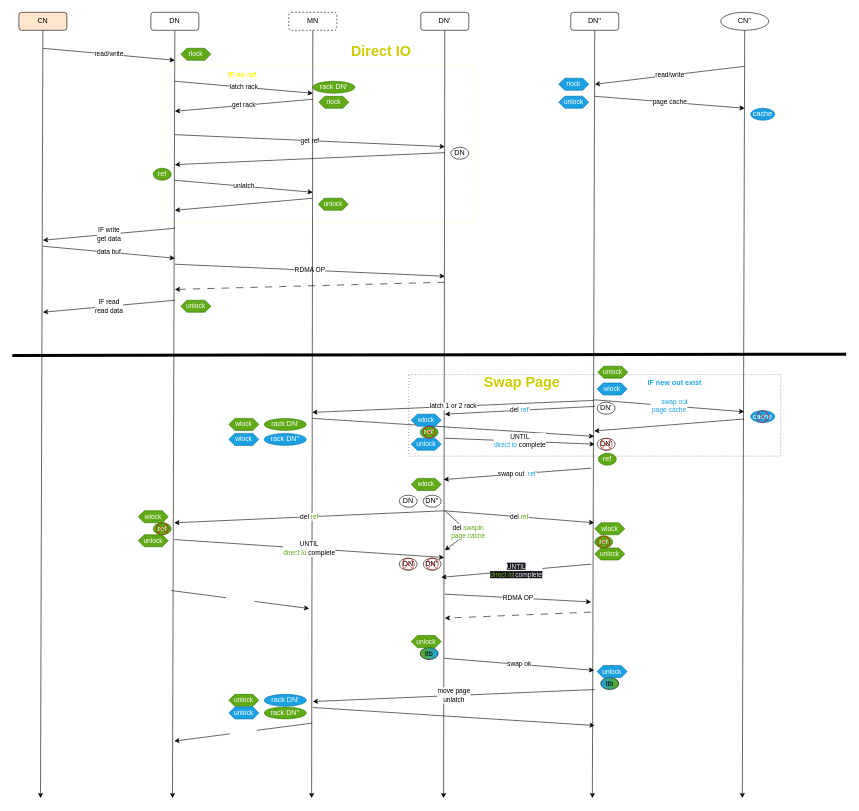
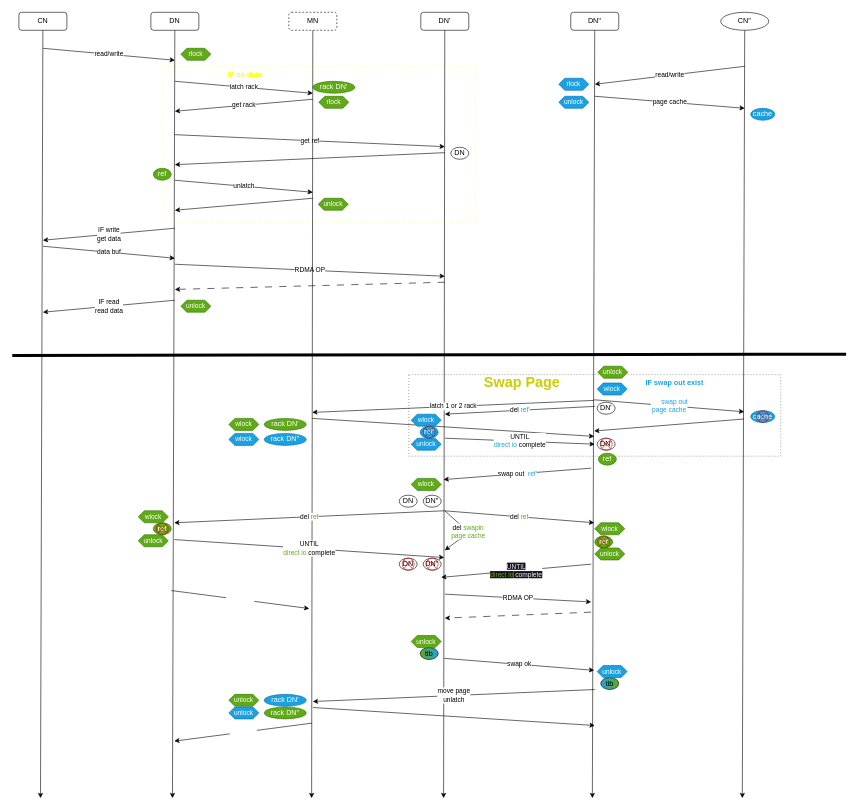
(43, 21) -> (43, 21)
(381, 51) -> none
(180, 75) -> (182, 75)
(595, 383) -> (595, 383)
(429, 432) -> (429, 432)
